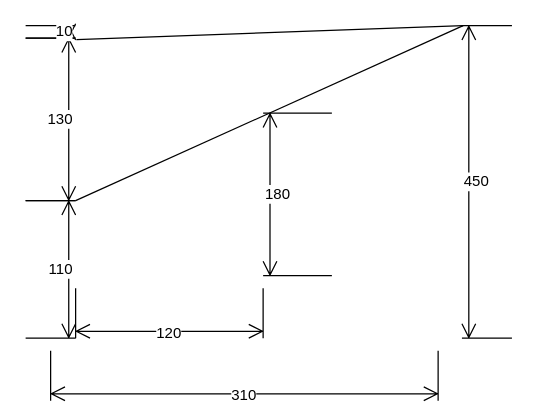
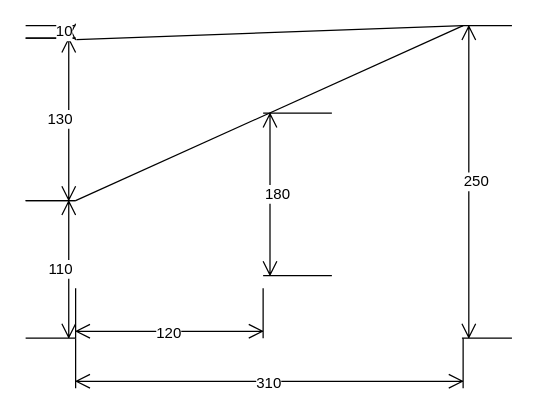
(477, 182) -> (477, 182)
(244, 376) -> (269, 363)
